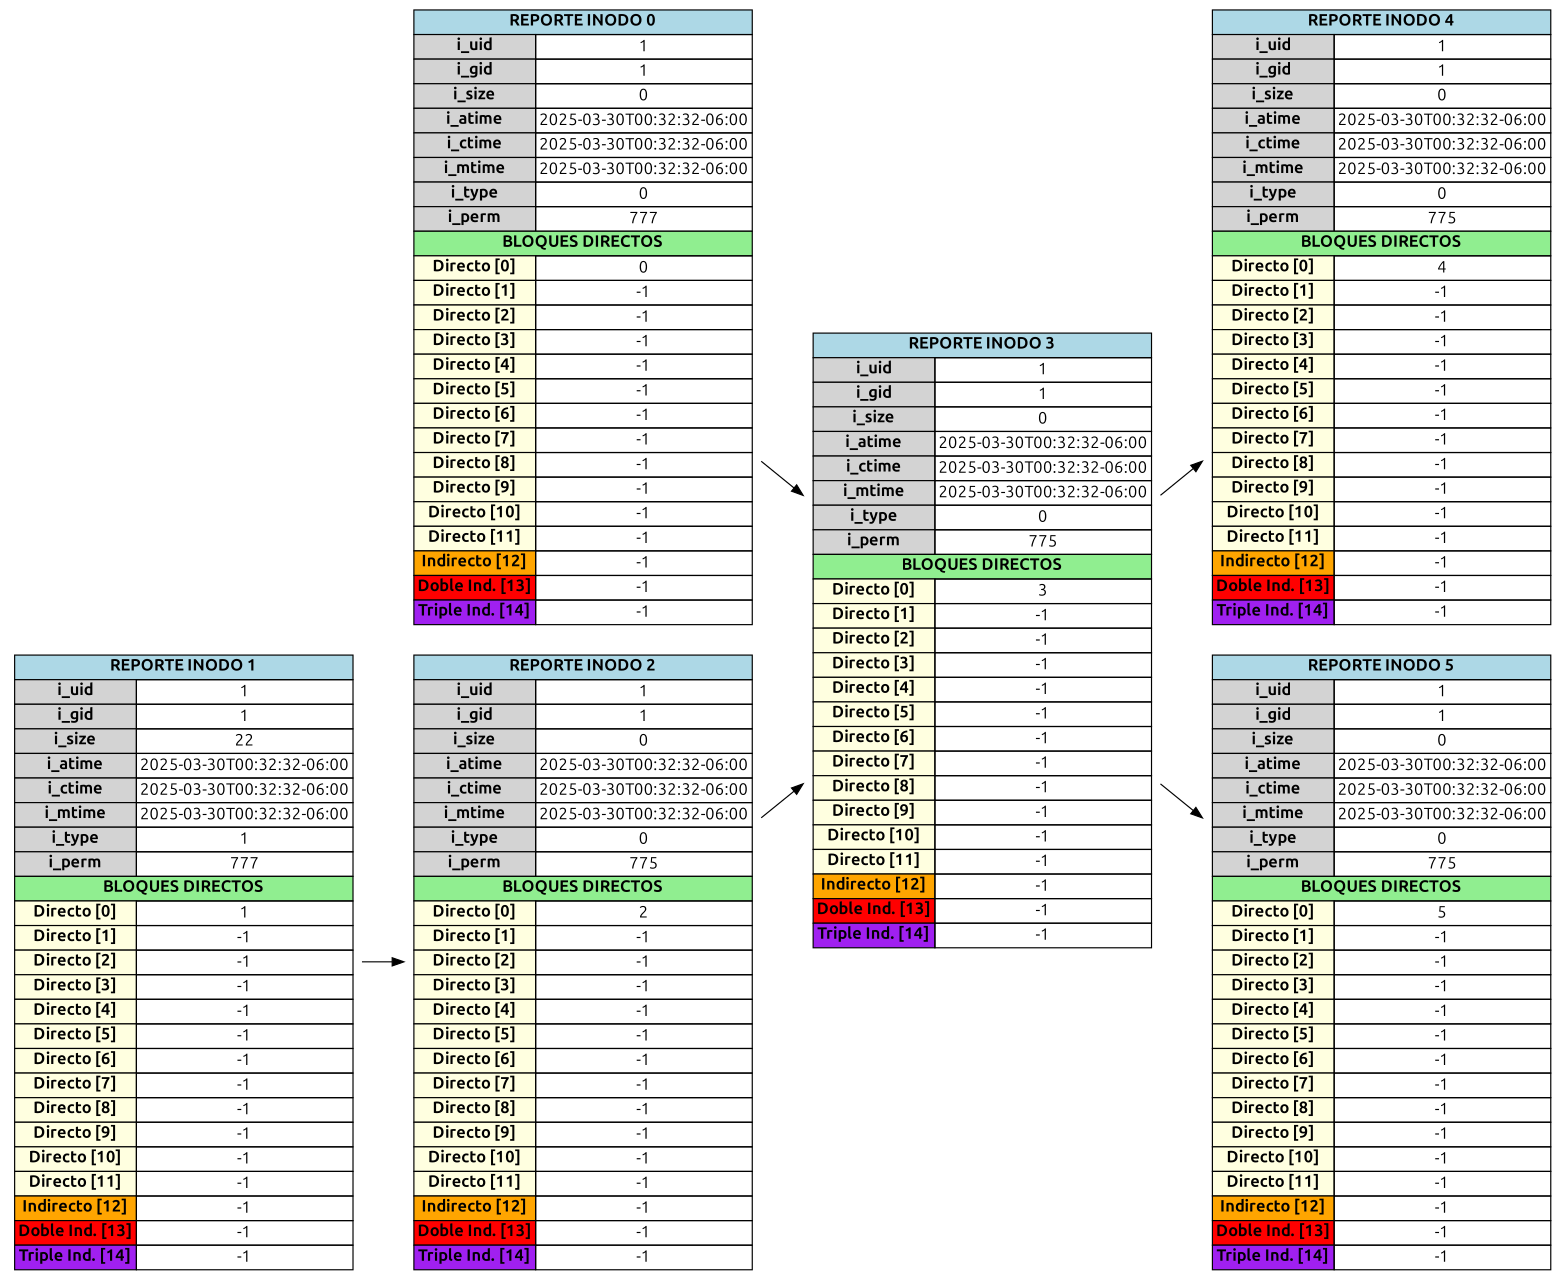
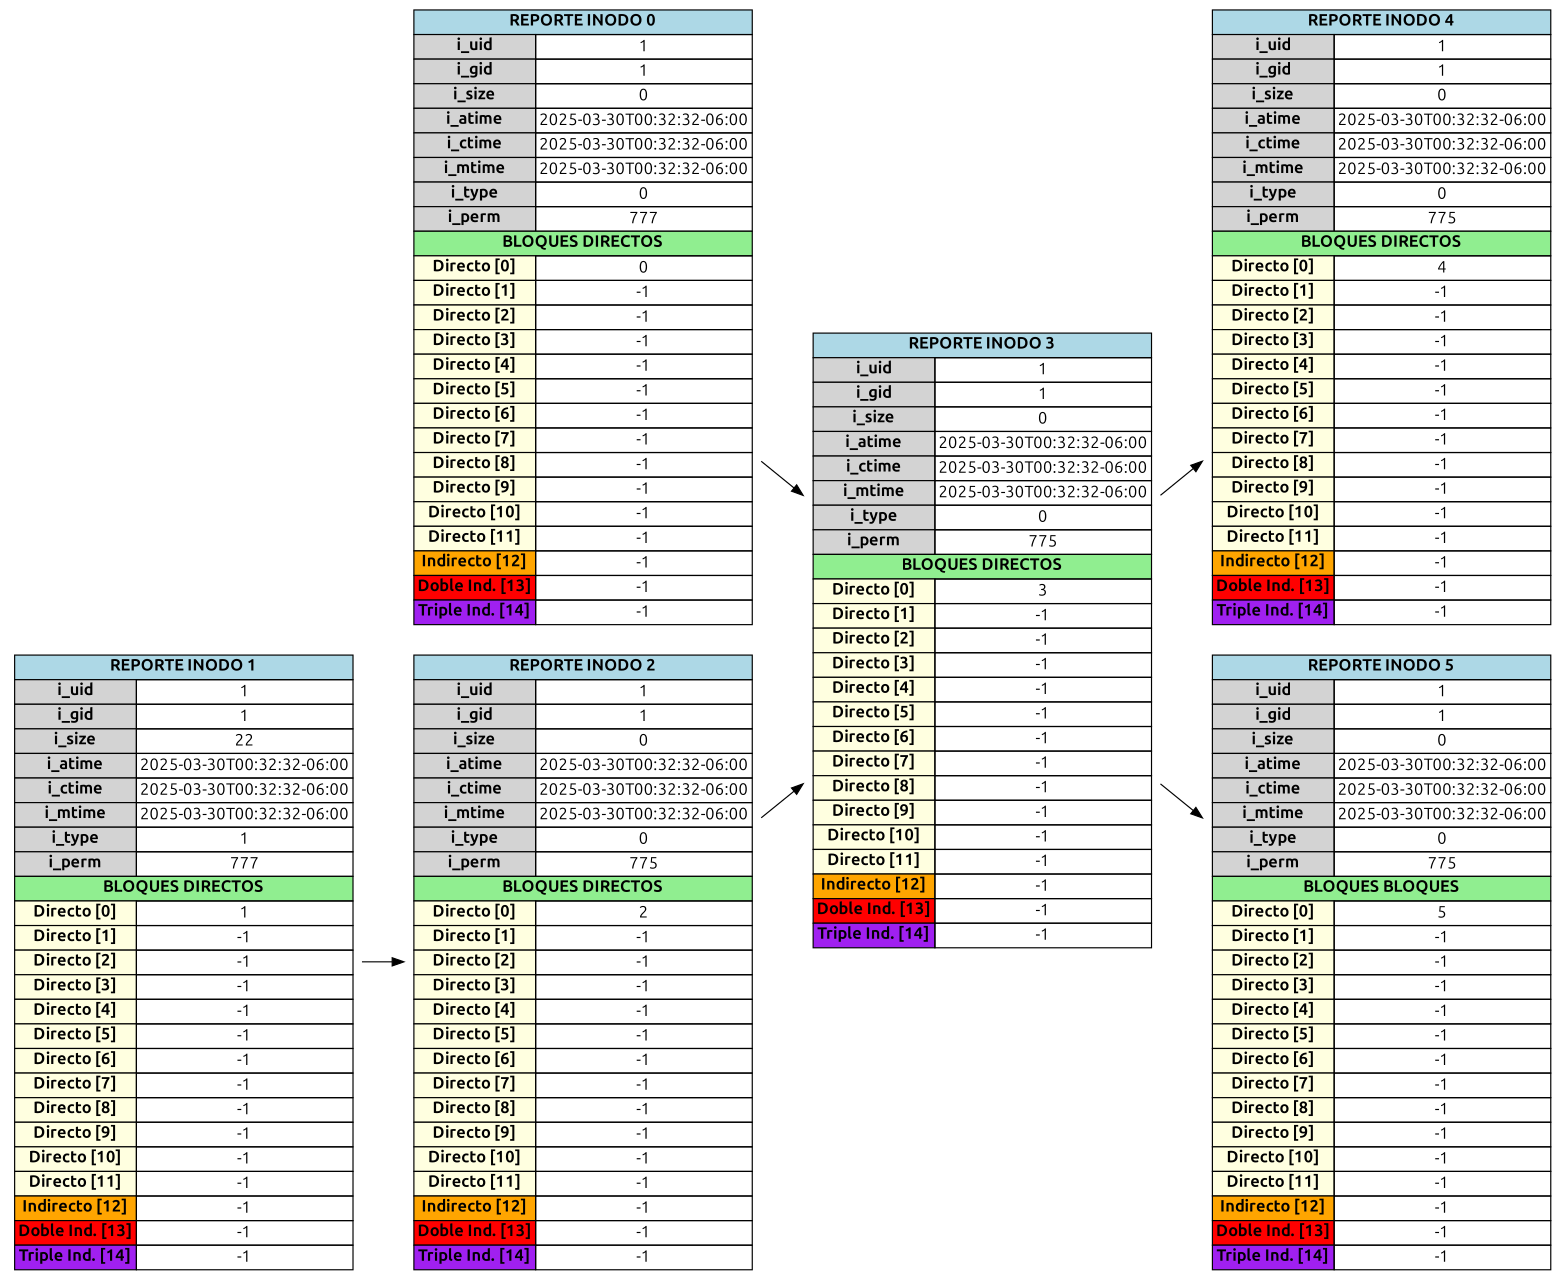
(1382, 887) -> (1382, 887)
